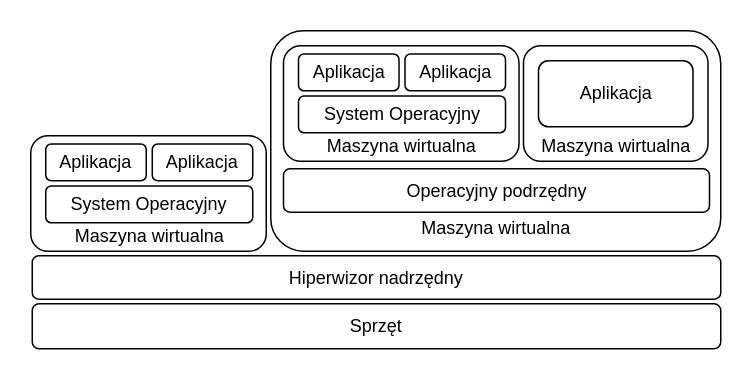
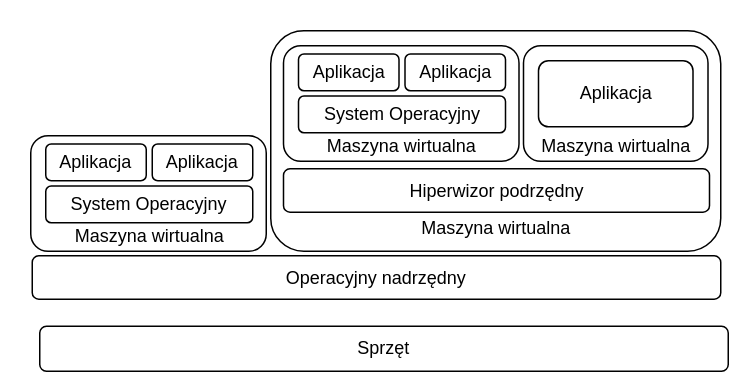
(497, 191) -> (497, 191)
(377, 278) -> (377, 278)
(377, 326) -> (384, 349)
